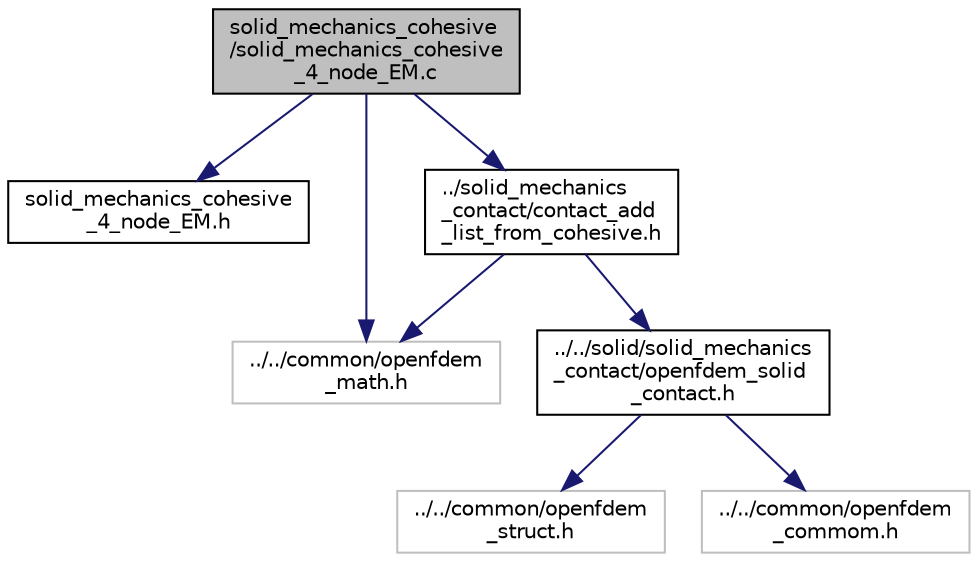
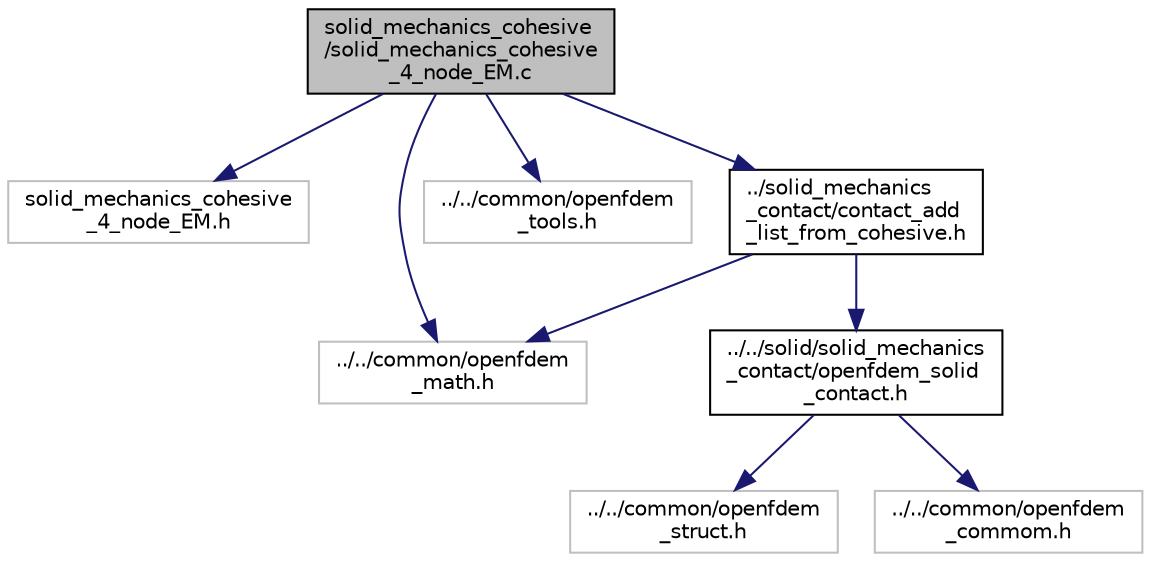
(158, 212) -> (158, 212)
none -> (558, 212)
